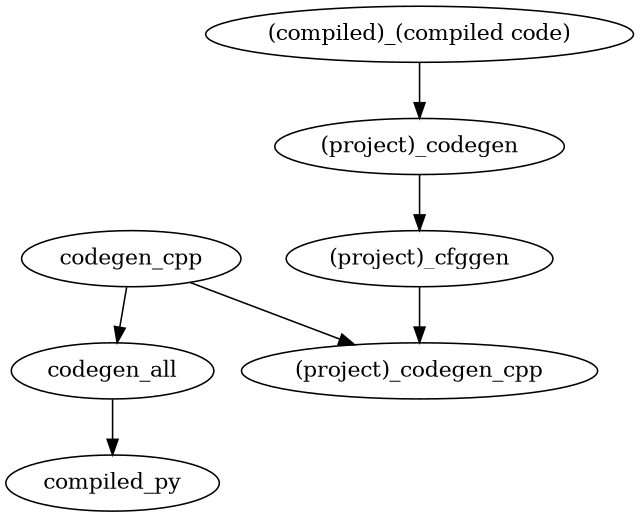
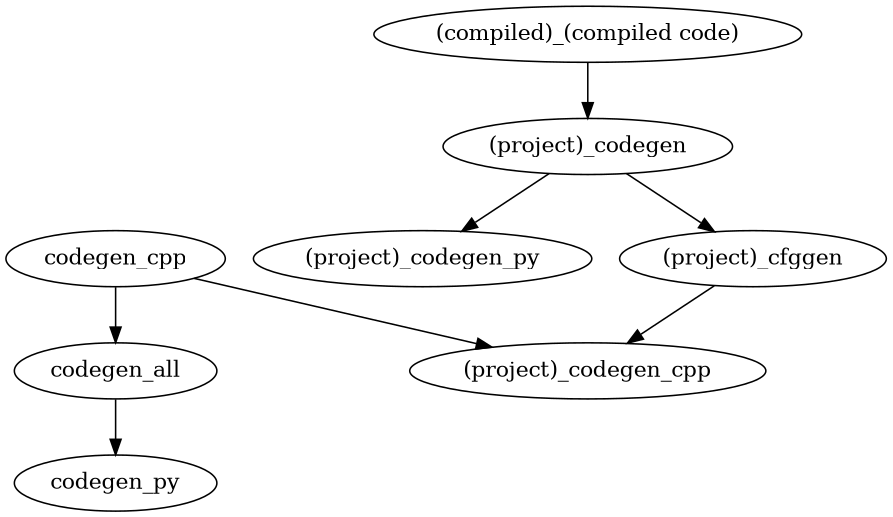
none -> (423, 259)
(113, 483) -> (116, 483)
